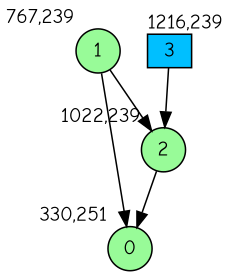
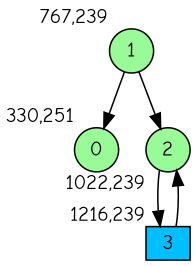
(149, 192) -> (158, 191)
